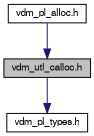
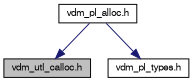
(47, 91) -> (120, 37)
